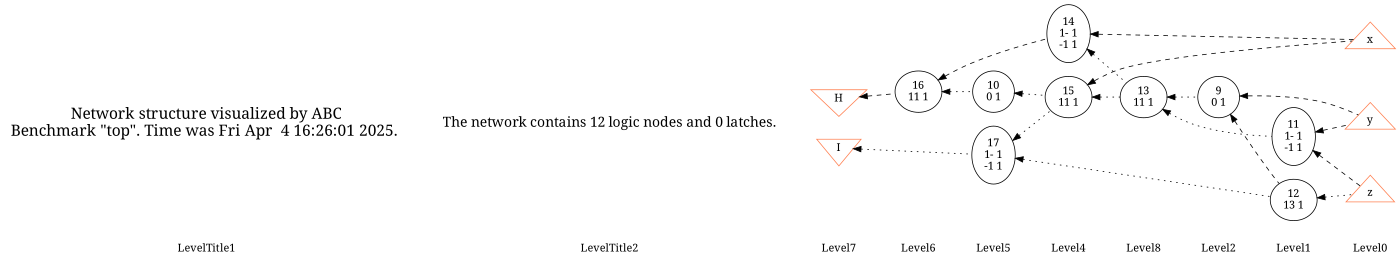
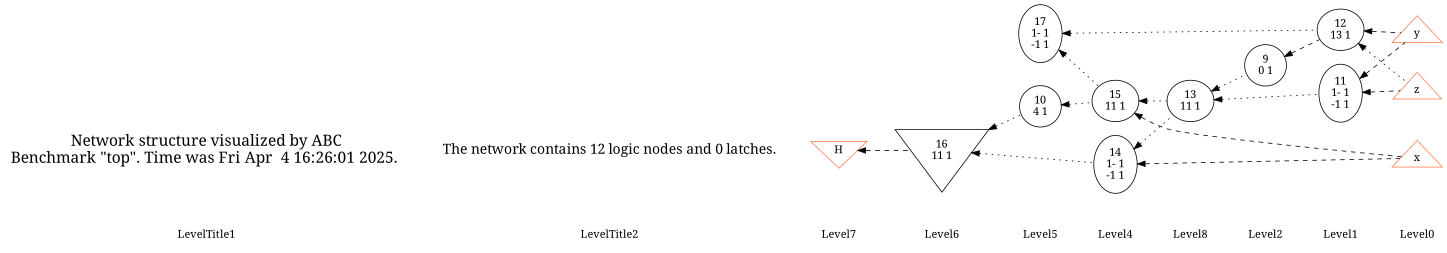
(995, 54) -> (1036, 158)
(919, 92) -> (942, 150)
(994, 92) -> (1040, 106)
(1304, 99) -> (1387, 32)
(839, 148) -> none
